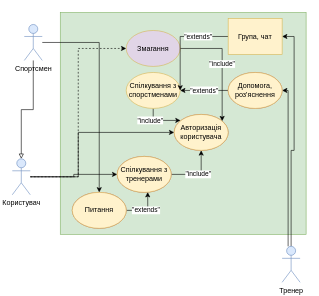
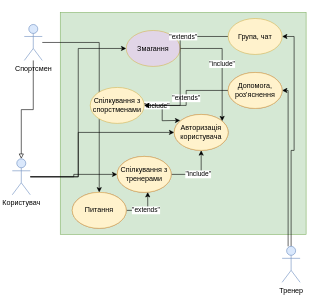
(255, 36) -> (255, 36)
(78, 67) -> (78, 67)
(153, 90) -> (117, 105)
